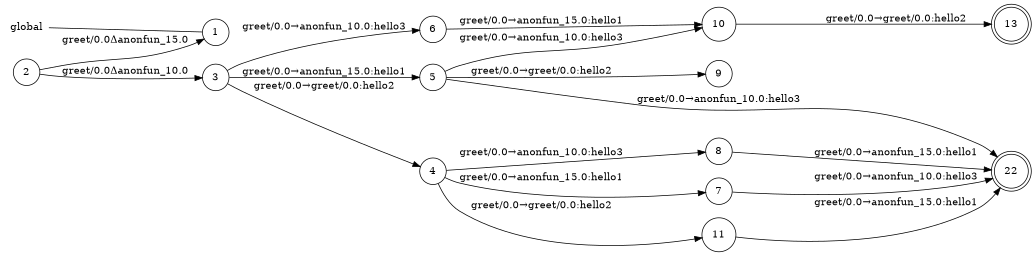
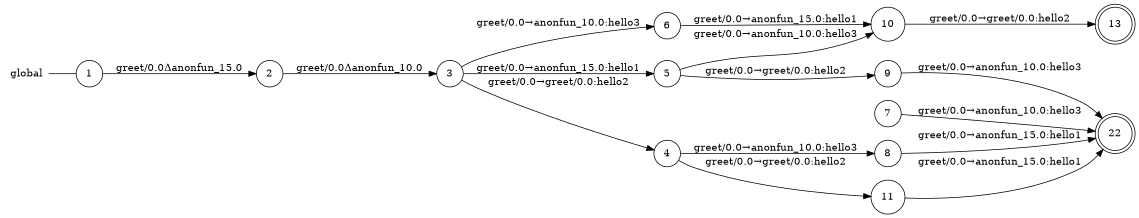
(119, 59) -> (176, 74)
(722, 110) -> (1003, 79)
(571, 196) -> none
